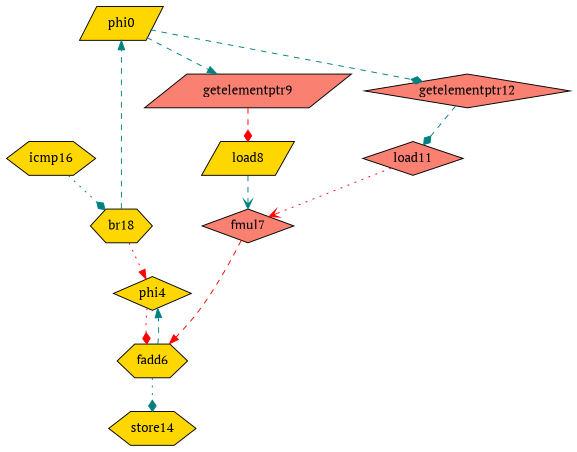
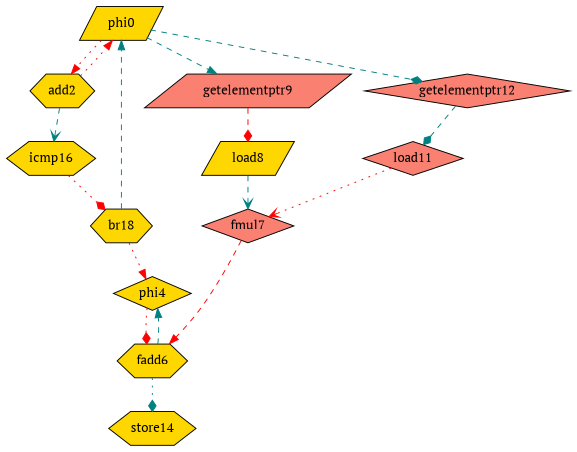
none -> (62, 91)
(82, 189) -> (82, 189)
